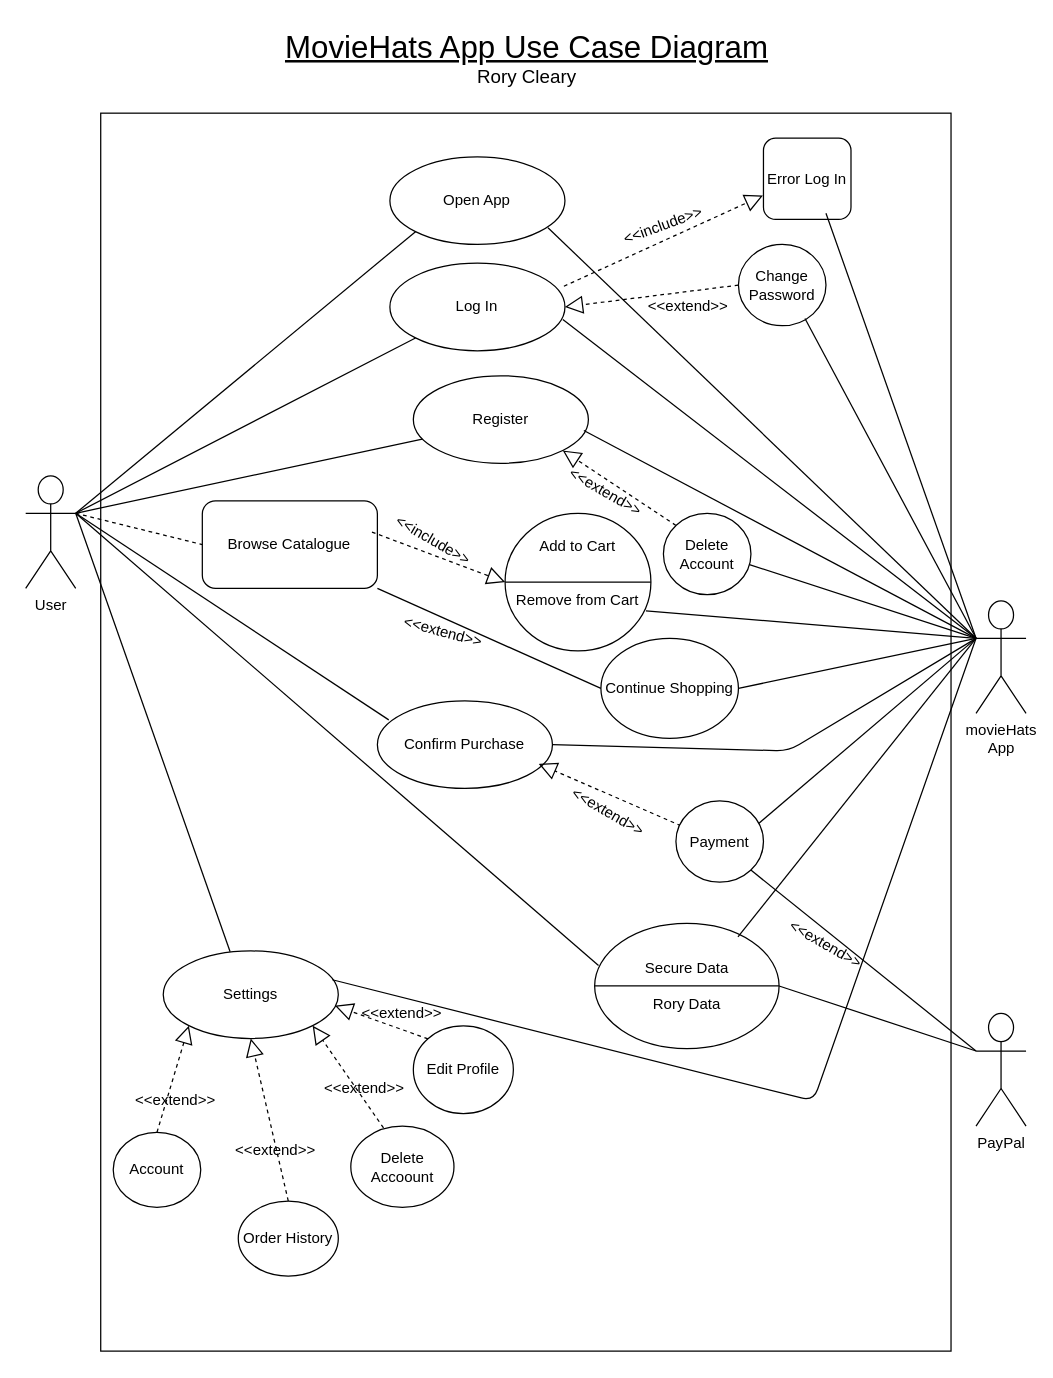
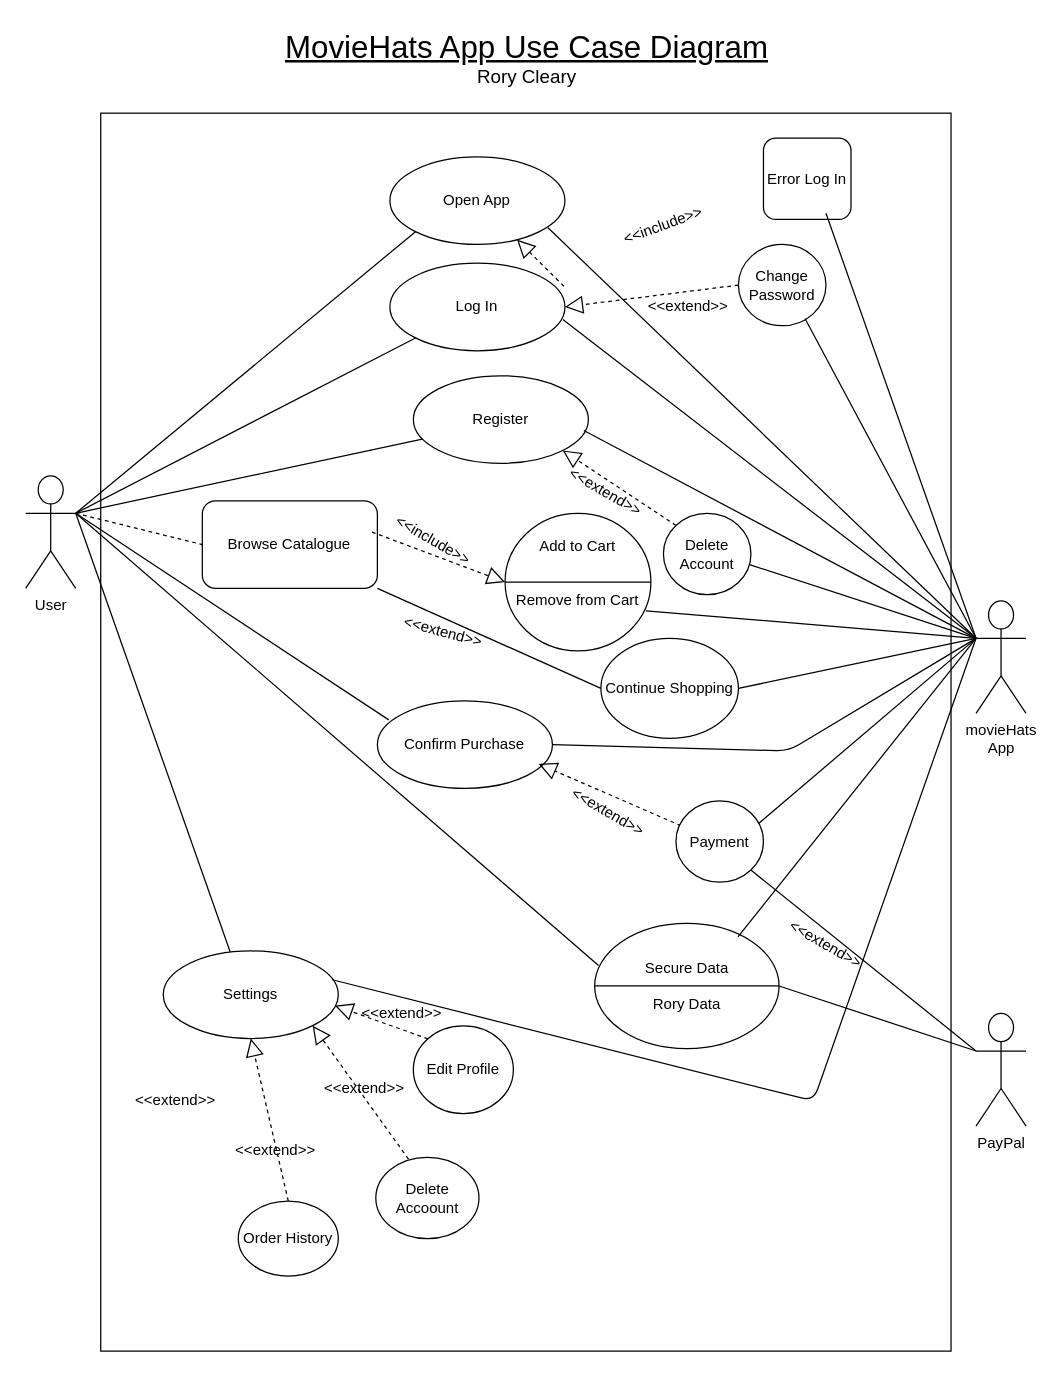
(655, 245) -> (546, 269)
(170, 1088) -> none
(402, 1166) -> (427, 1198)
(157, 1169) -> none
